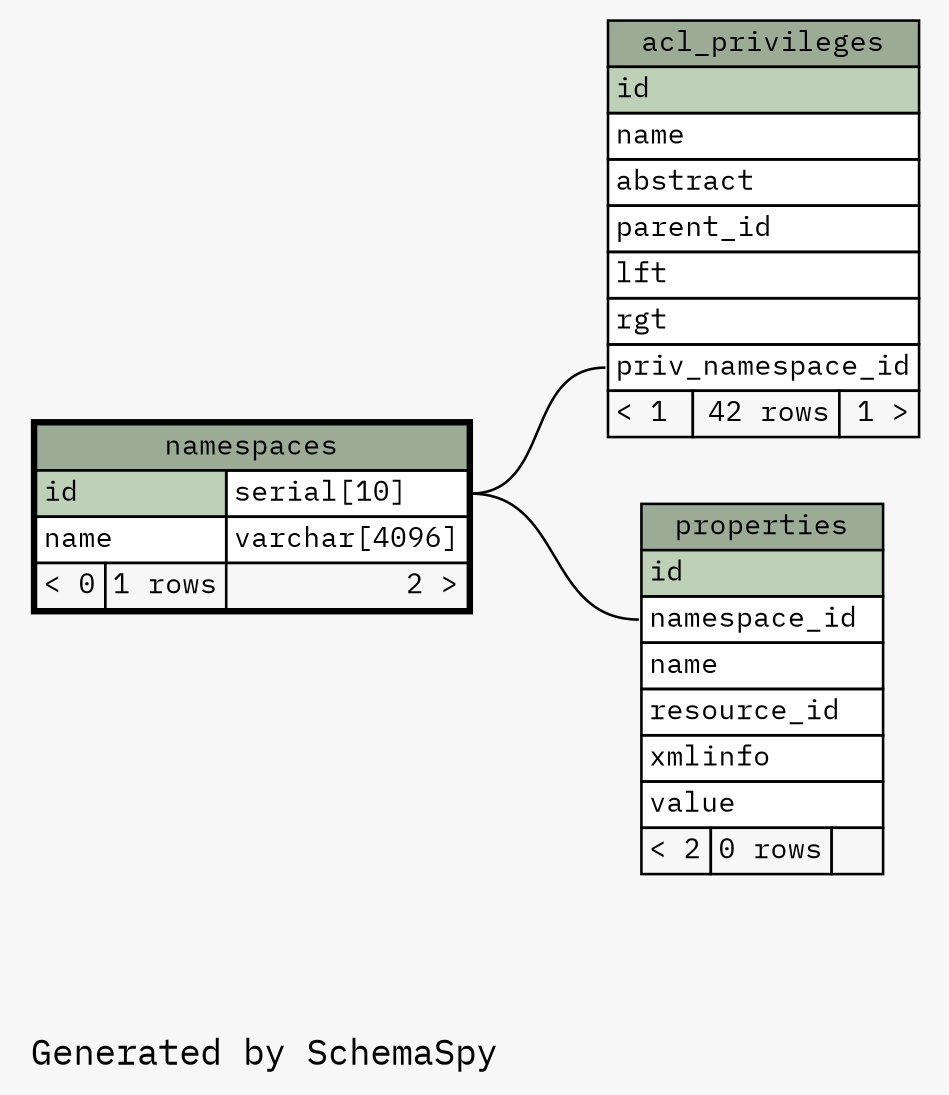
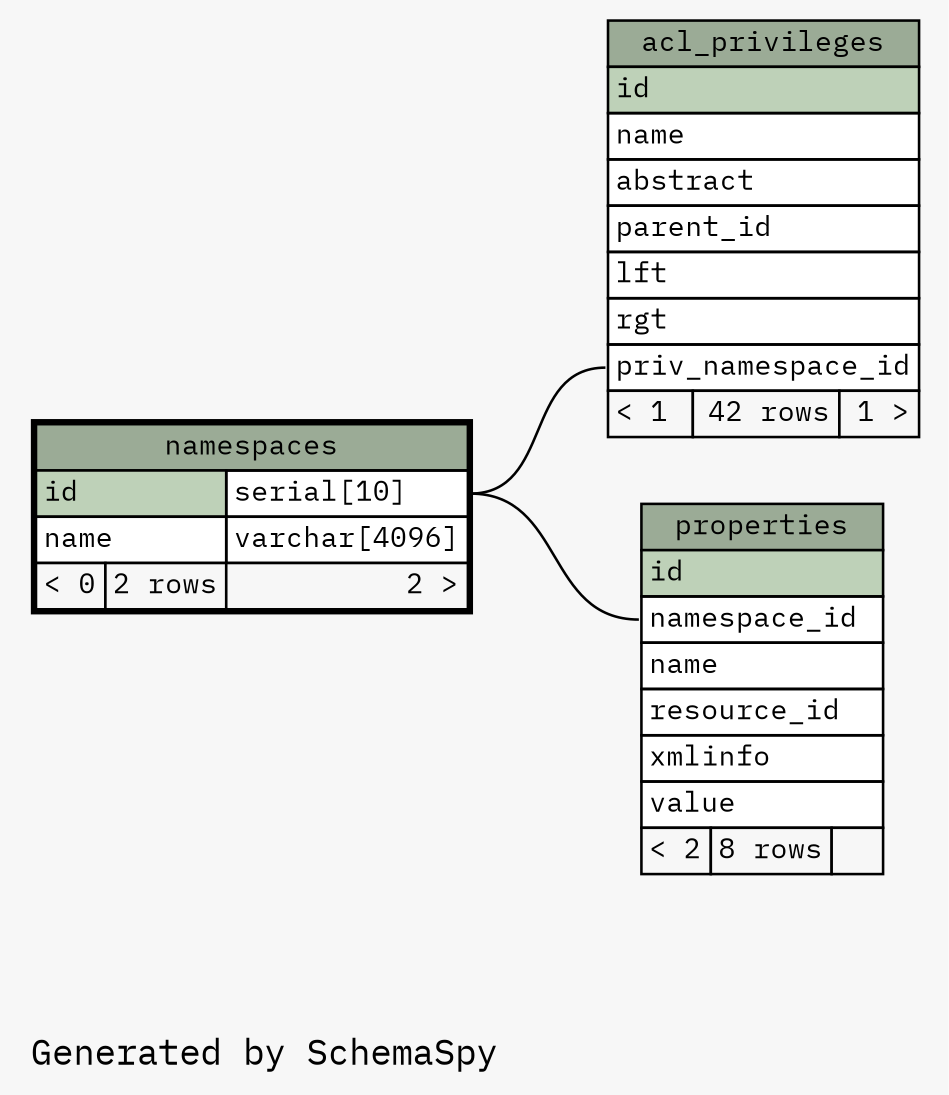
(166, 585) -> (166, 585)
(771, 850) -> (771, 850)
